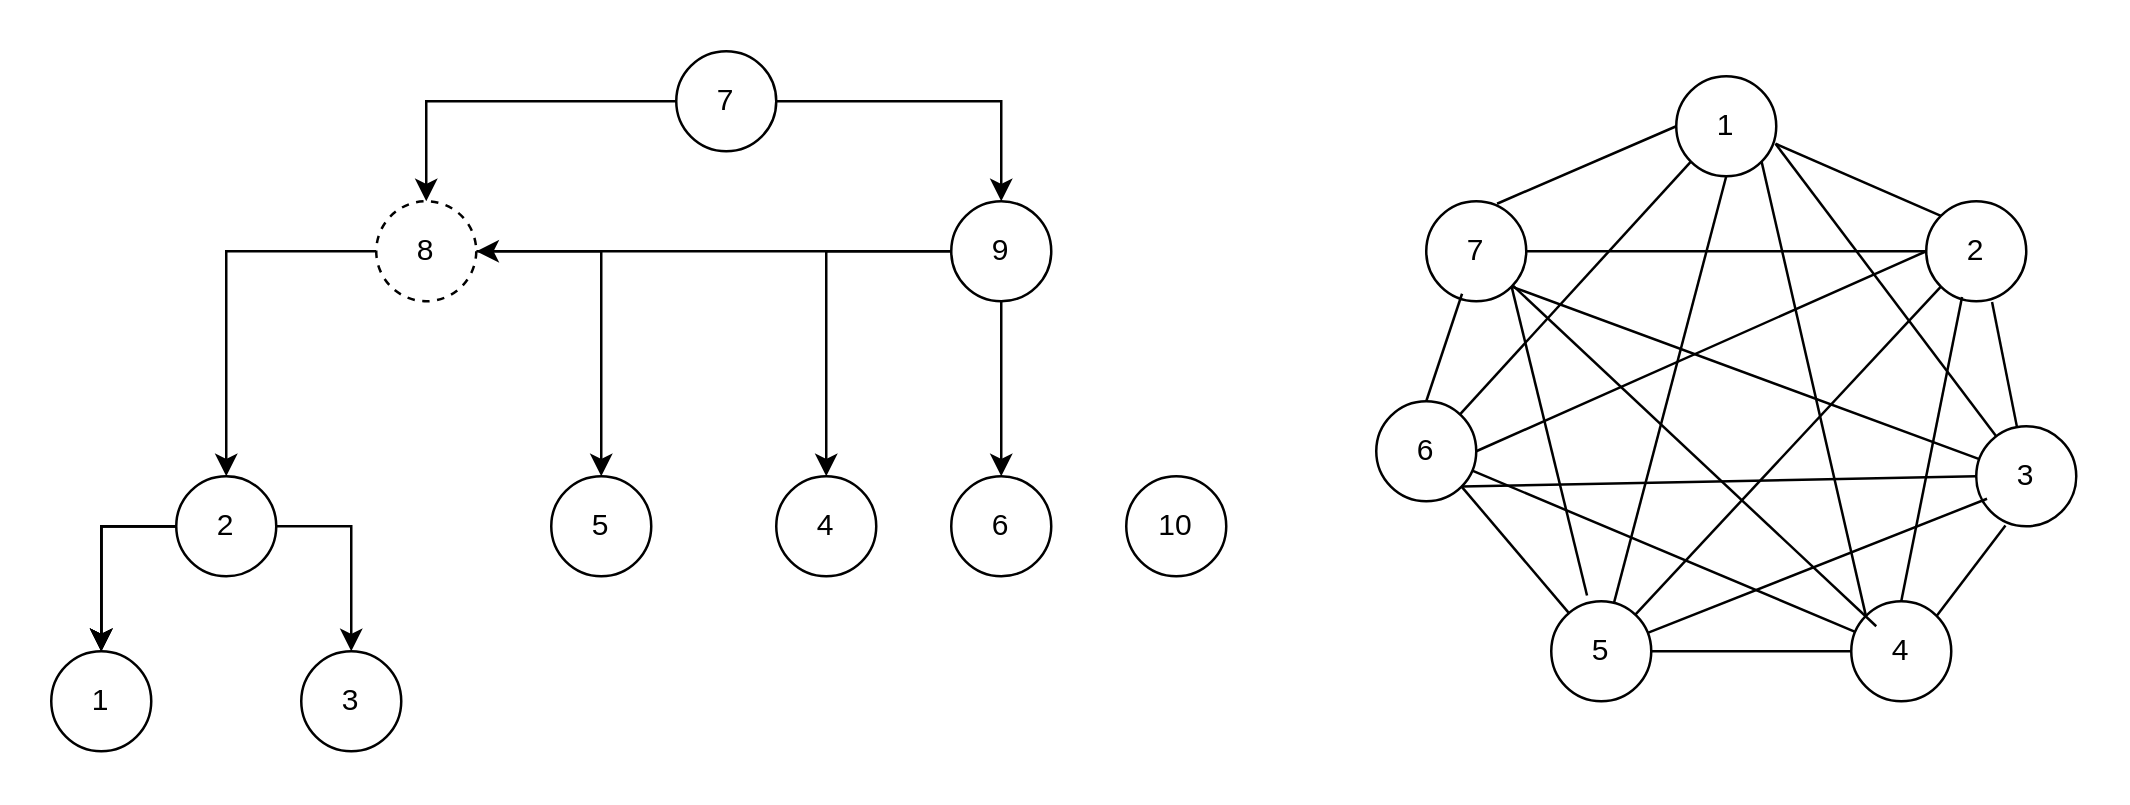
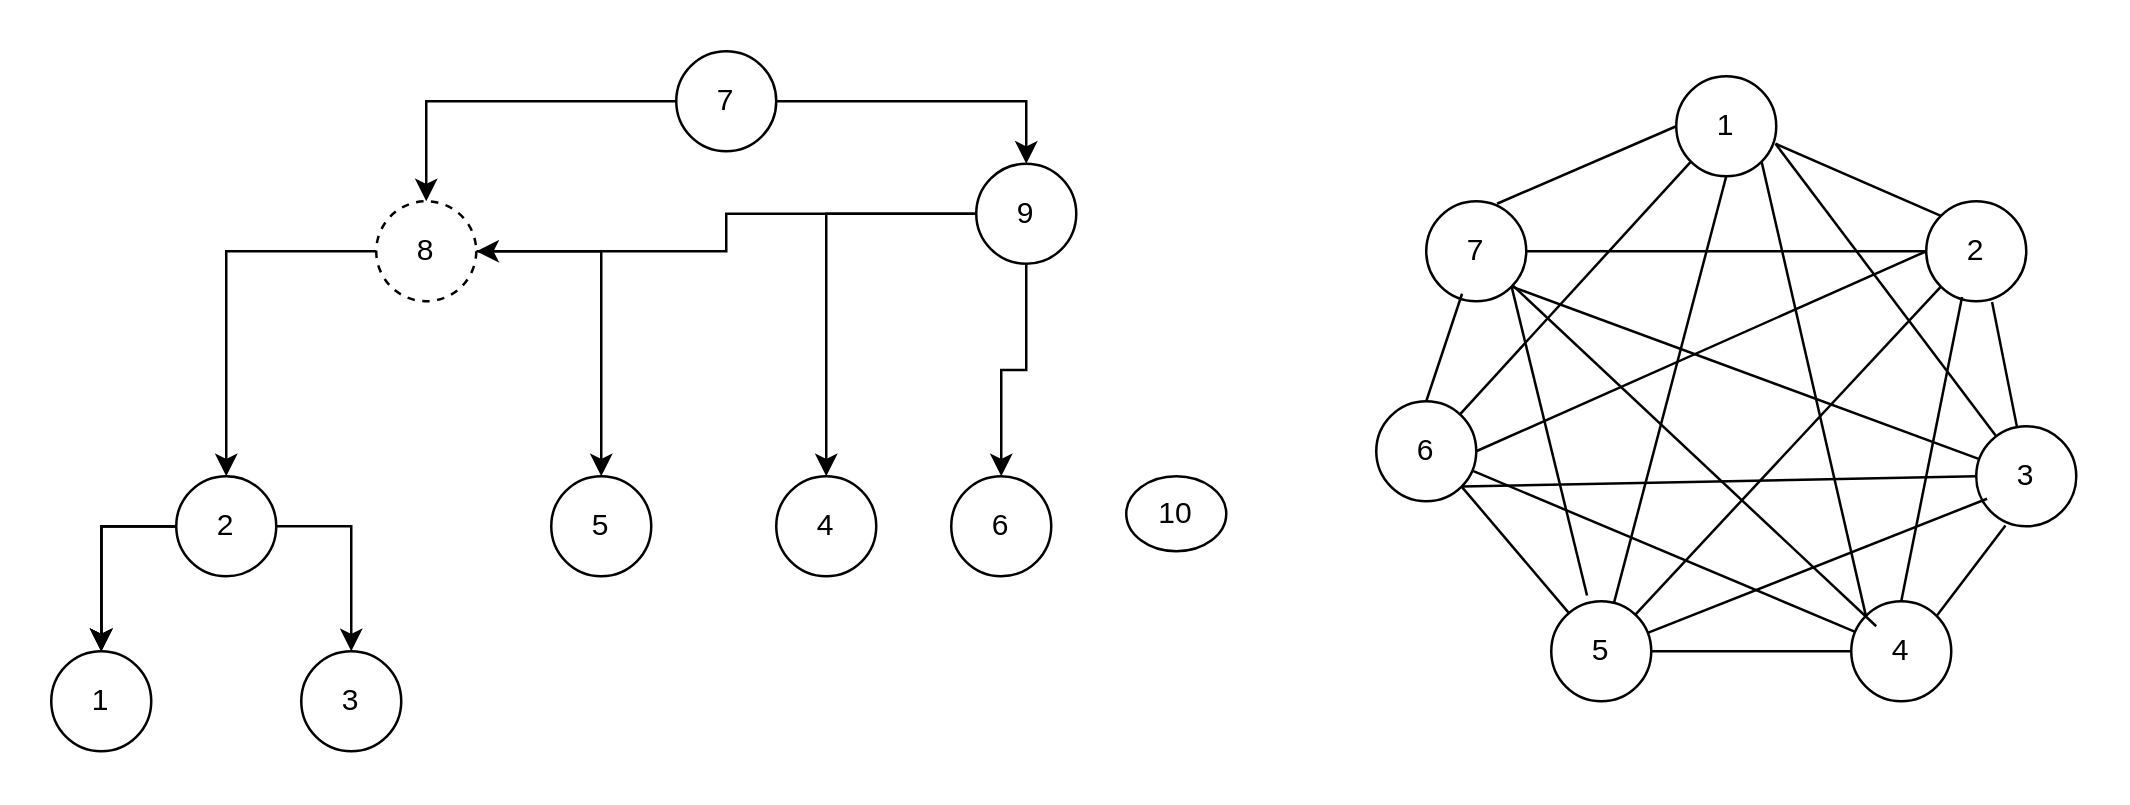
(1001, 251) -> (1026, 214)
(1176, 526) -> (1176, 514)
